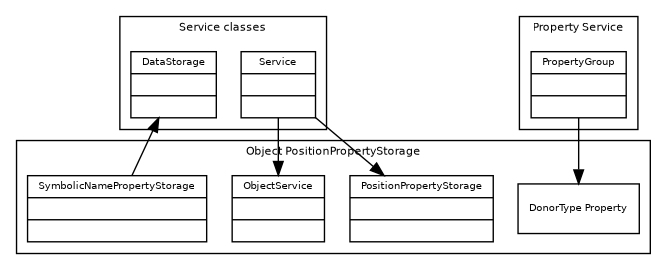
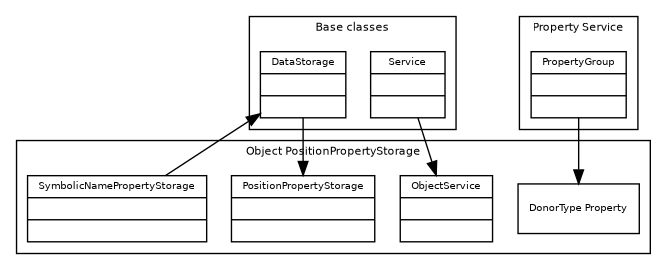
(223, 28) -> (353, 28)
(353, 149) -> (303, 149)
